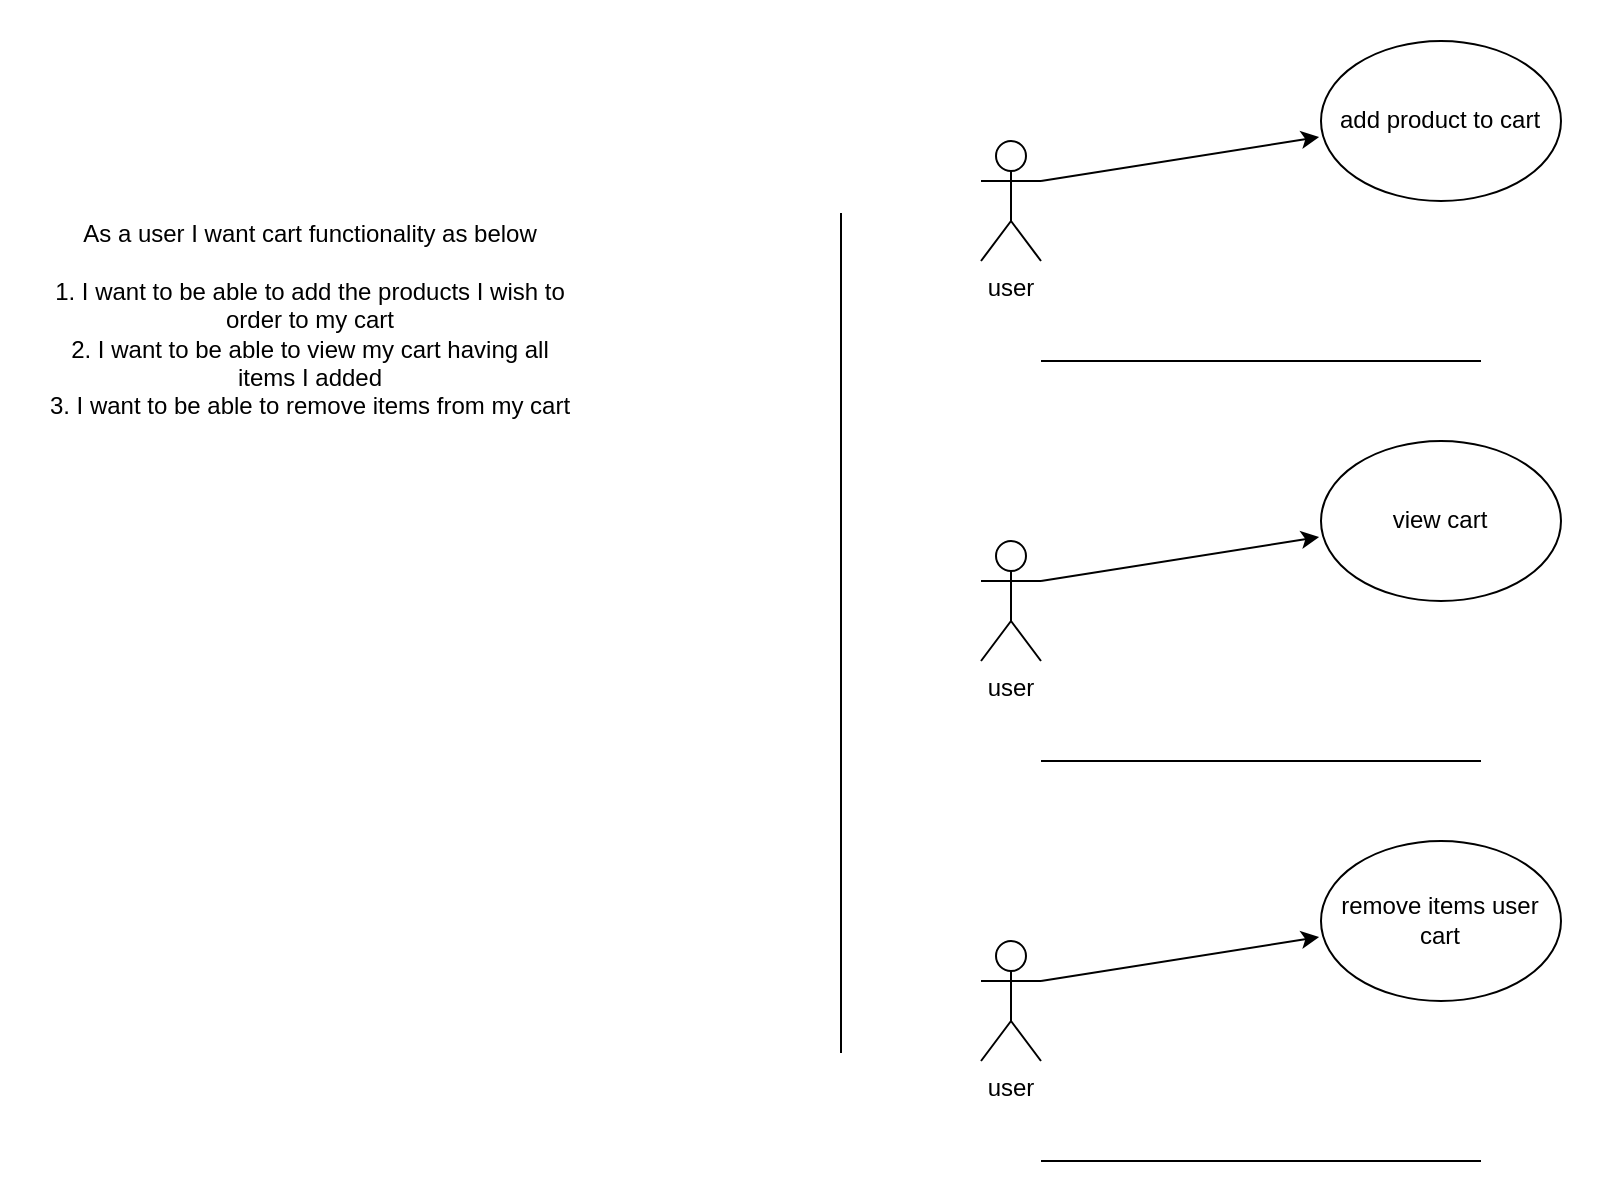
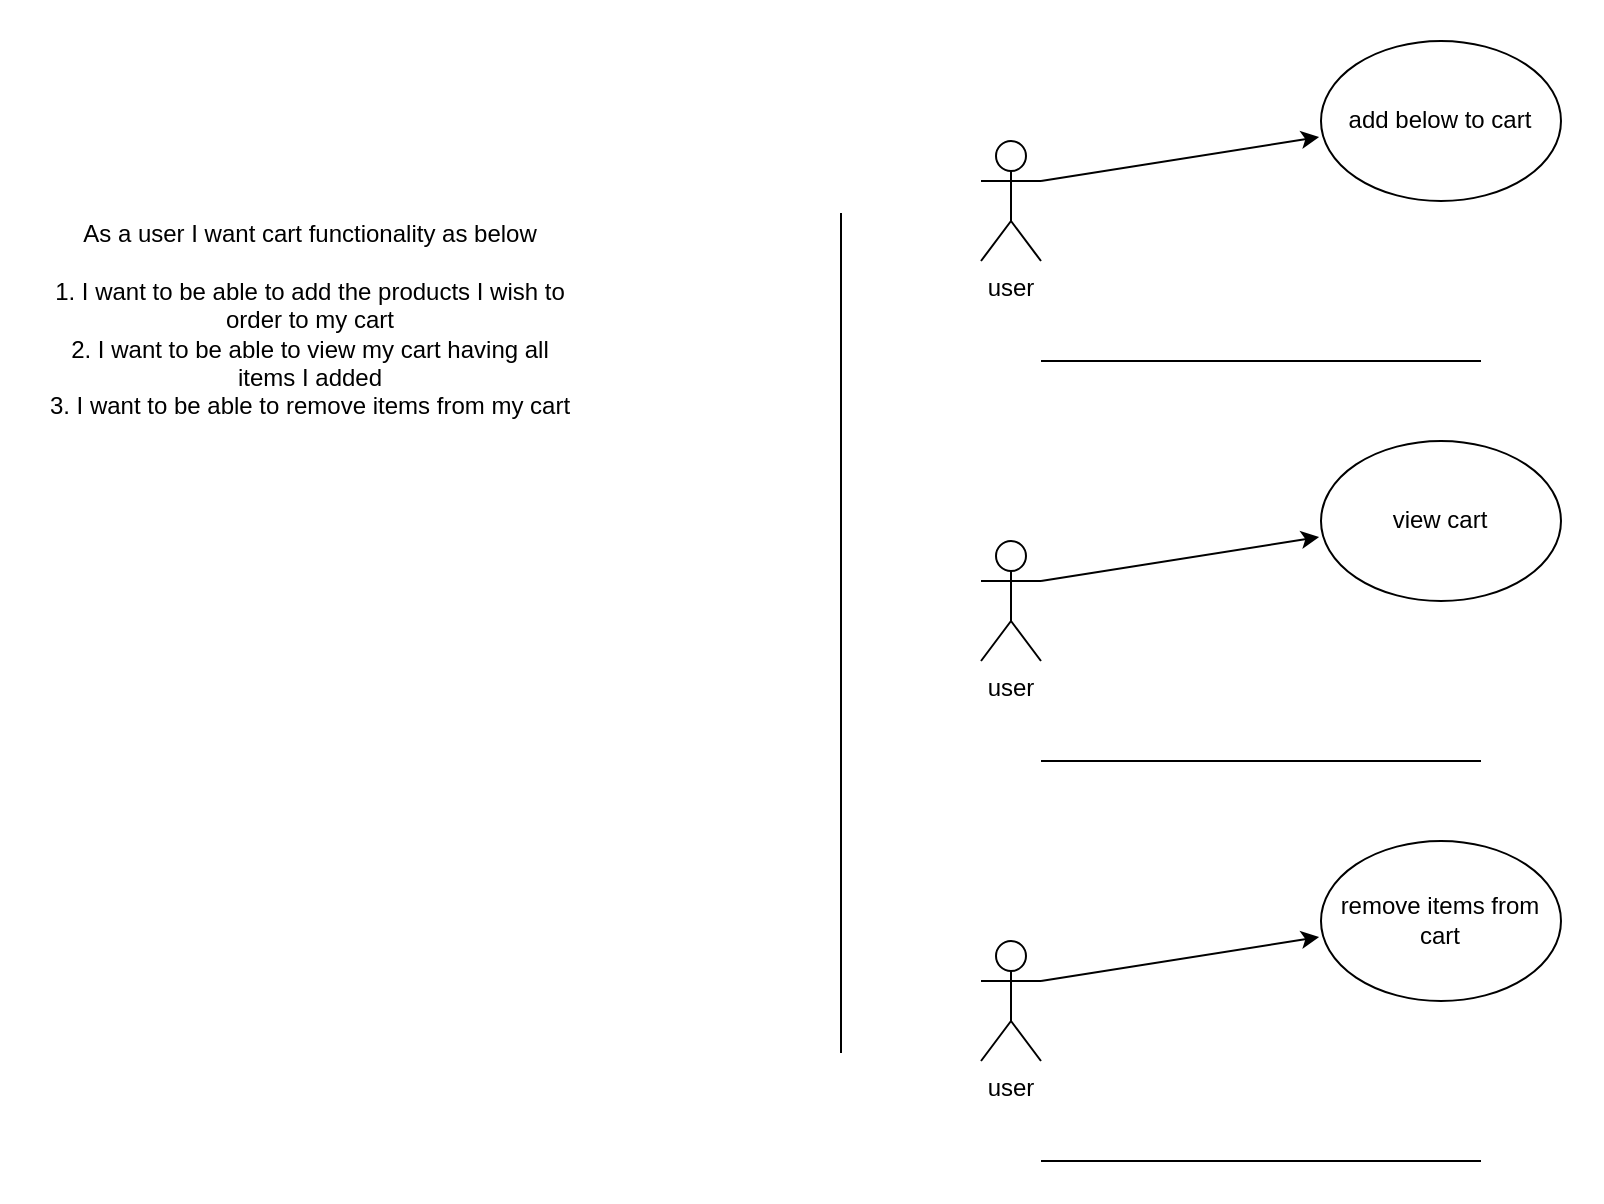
(1441, 121) -> (1441, 121)
(1441, 921) -> (1441, 921)
